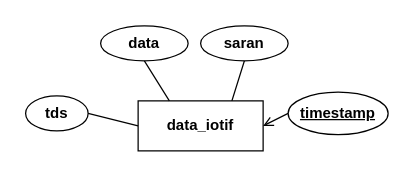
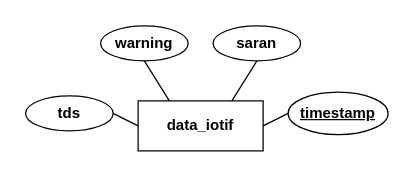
(144, 43) -> (144, 43)
(244, 43) -> (257, 43)
(57, 113) -> (69, 113)
(268, 123) -> (267, 124)
